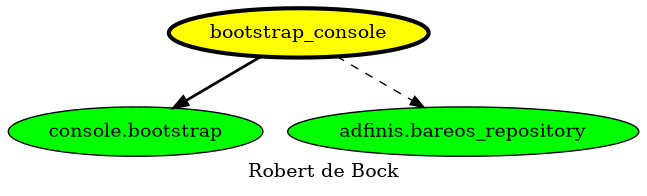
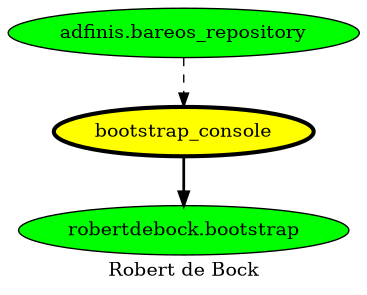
(374, 78) -> (184, 76)
(136, 132) -> (184, 230)
